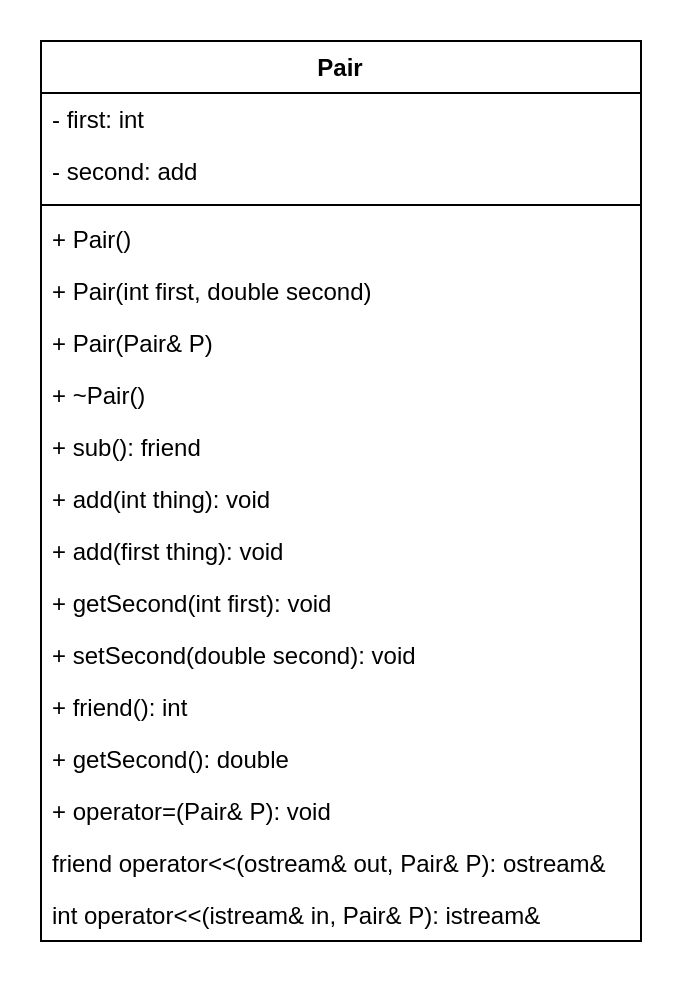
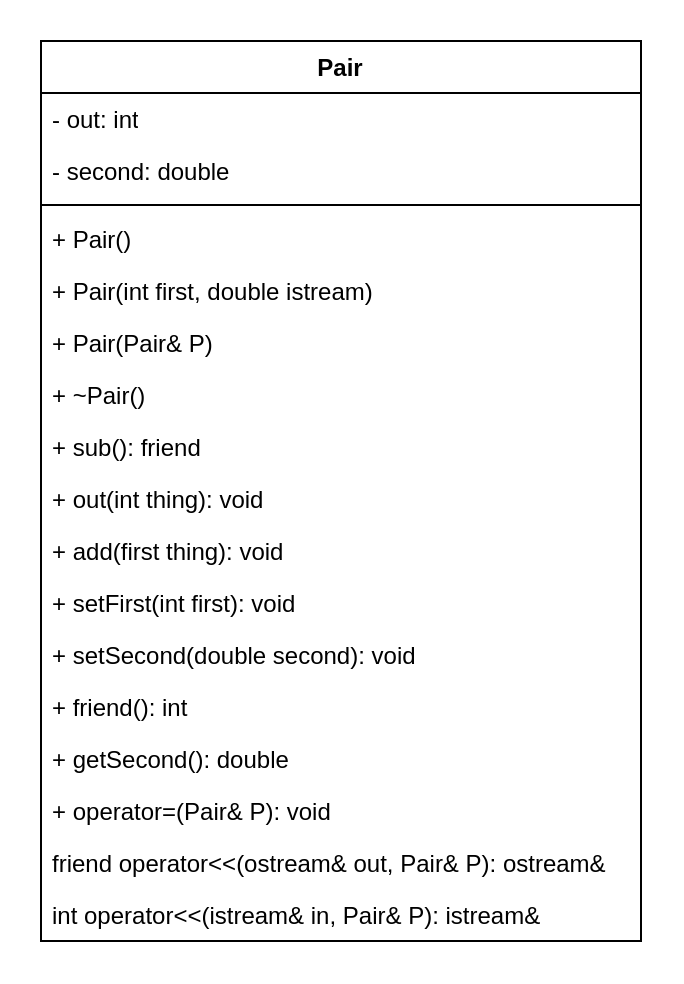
(118, 121) -> (108, 121)
(131, 173) -> (148, 173)
(240, 293) -> (244, 293)
(179, 501) -> (179, 501)
(219, 605) -> (209, 605)
